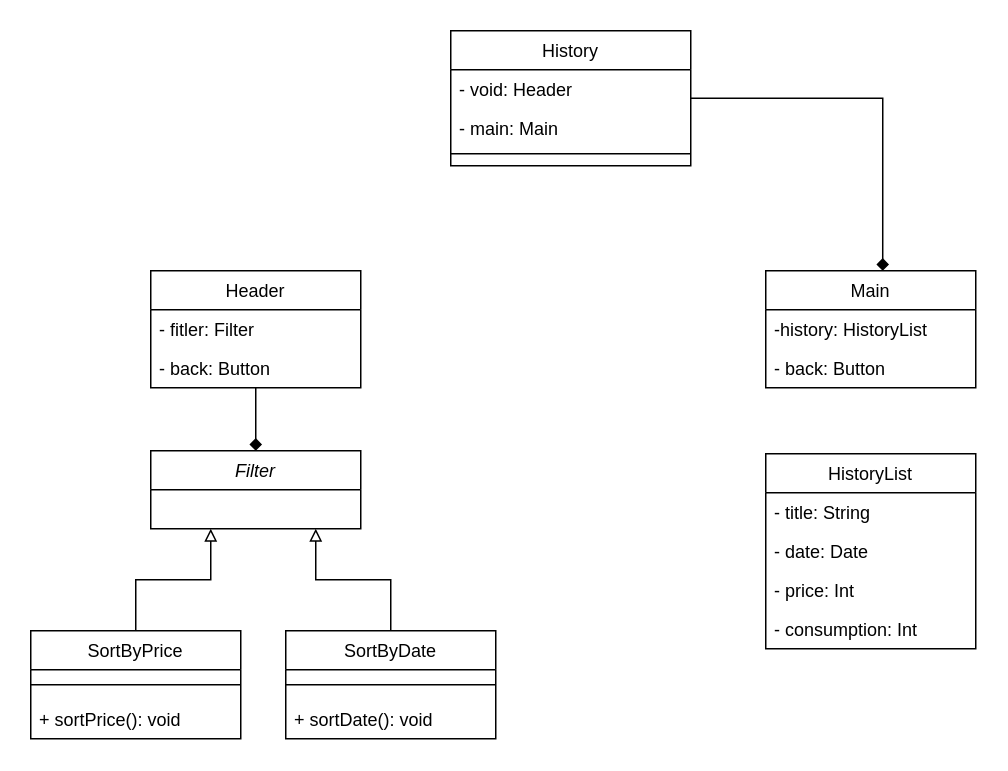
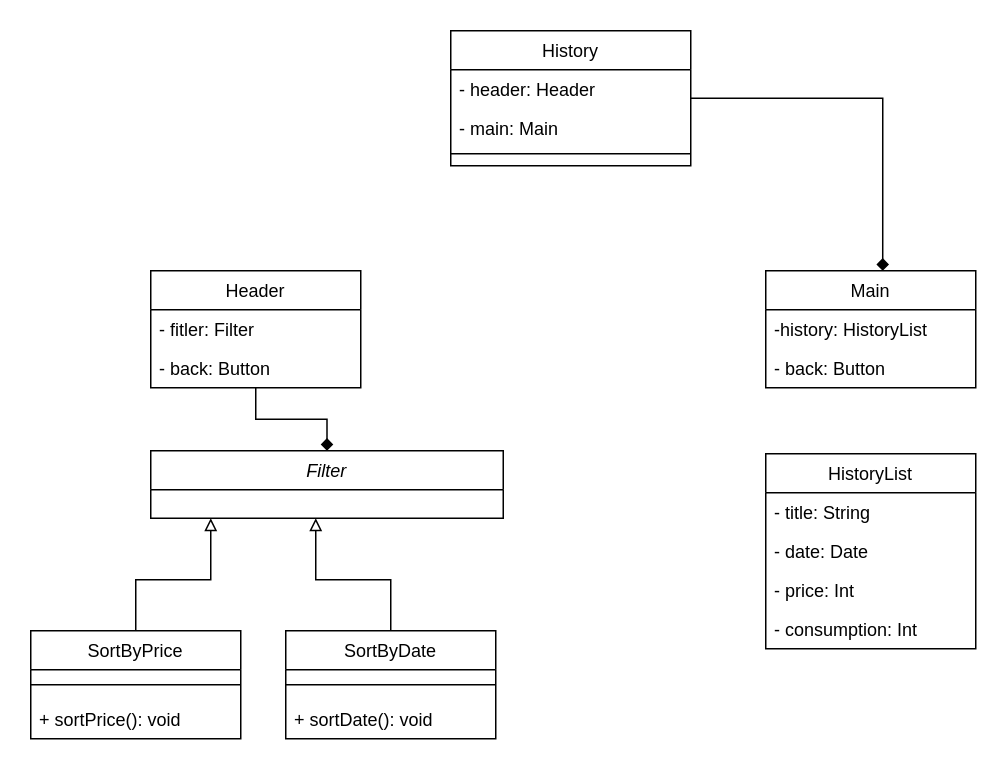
(520, 90) -> (533, 90)
(256, 490) -> (327, 485)
